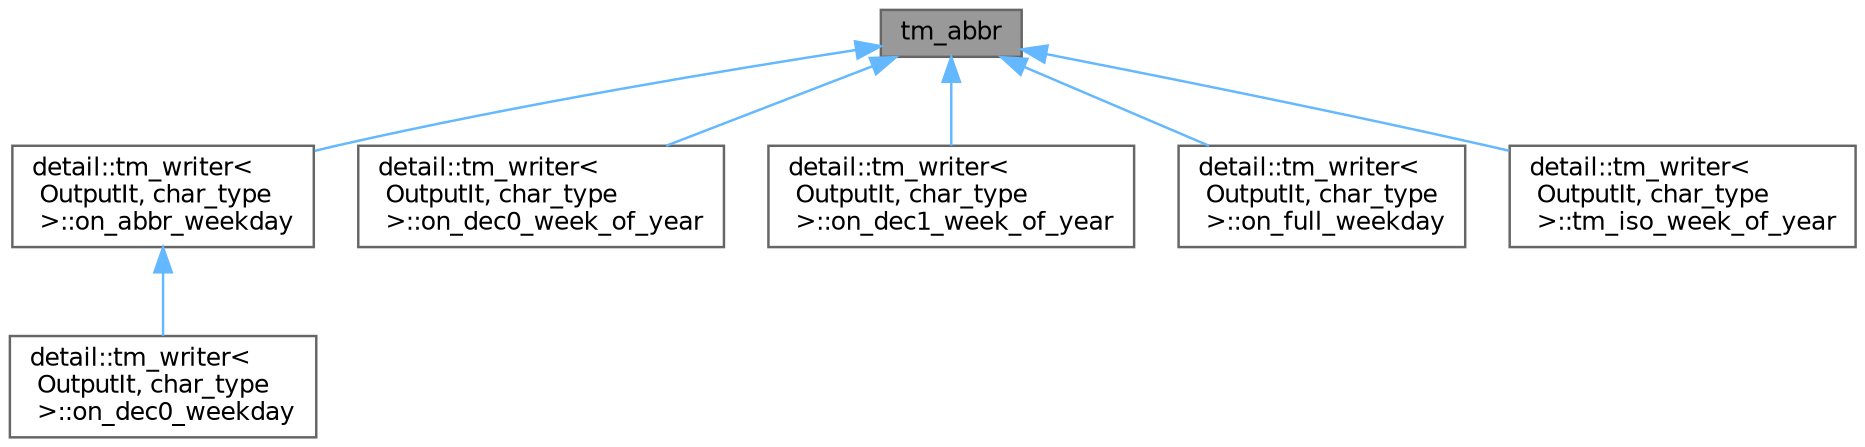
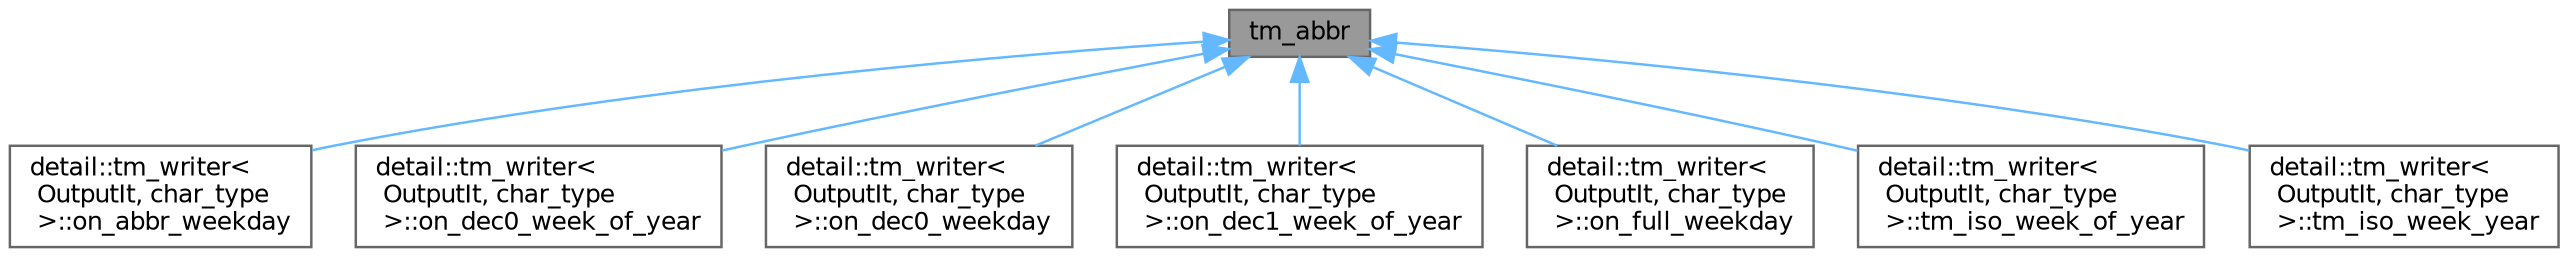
none -> (2404, 196)
(163, 304) -> (1130, 106)
